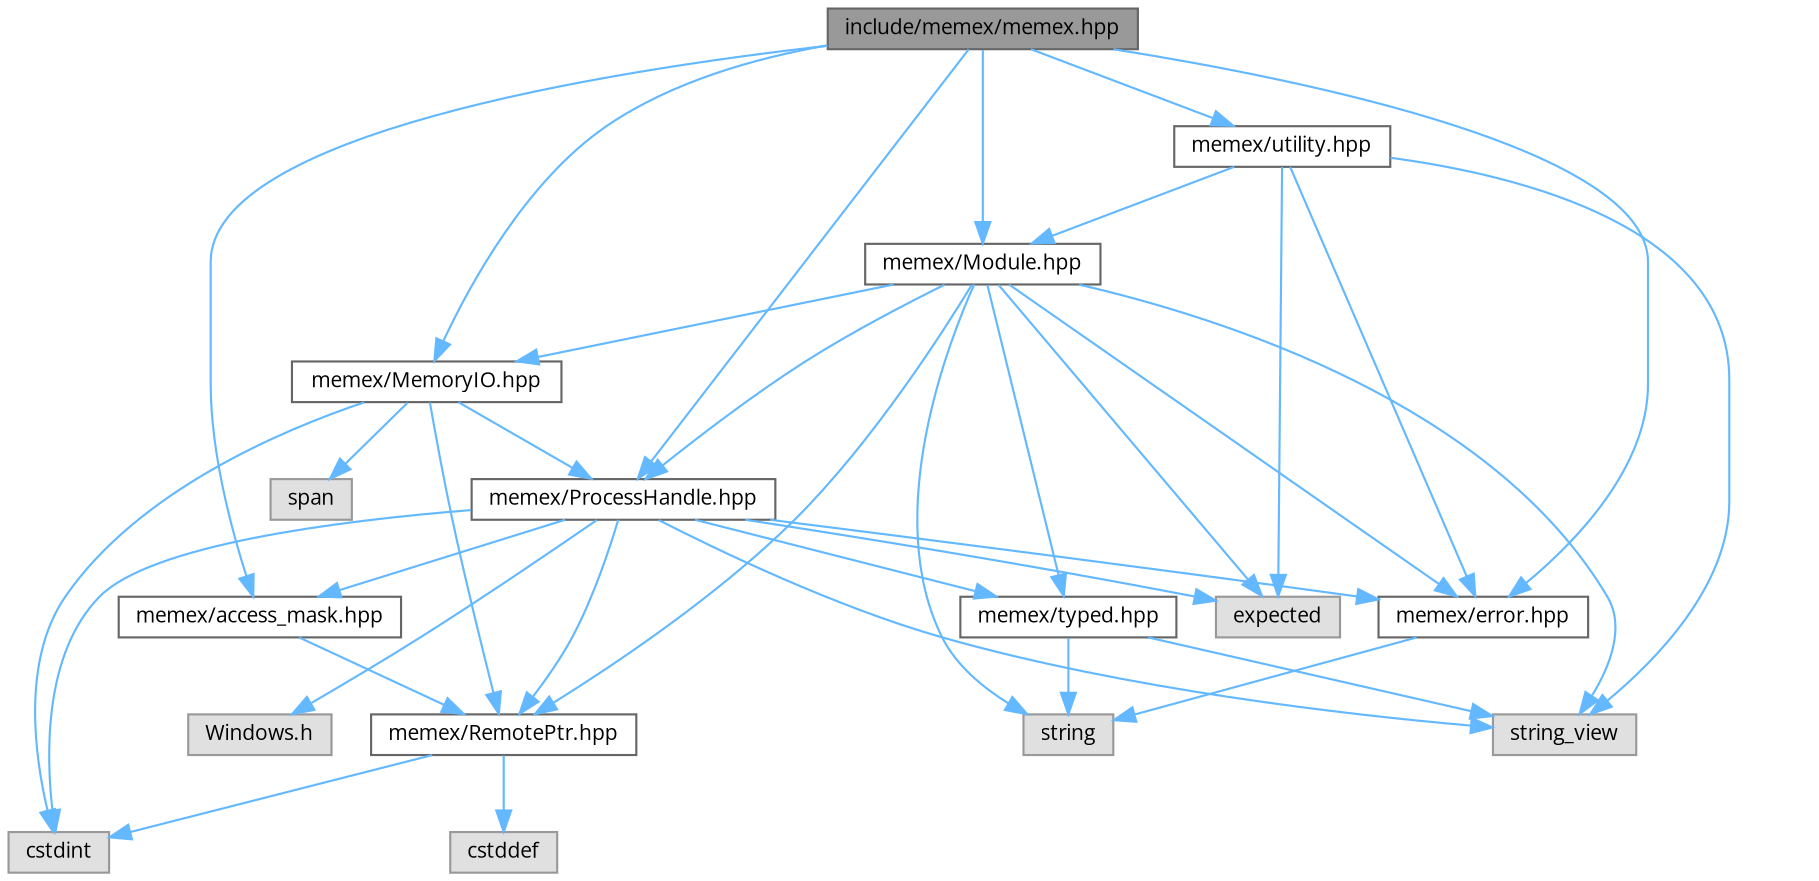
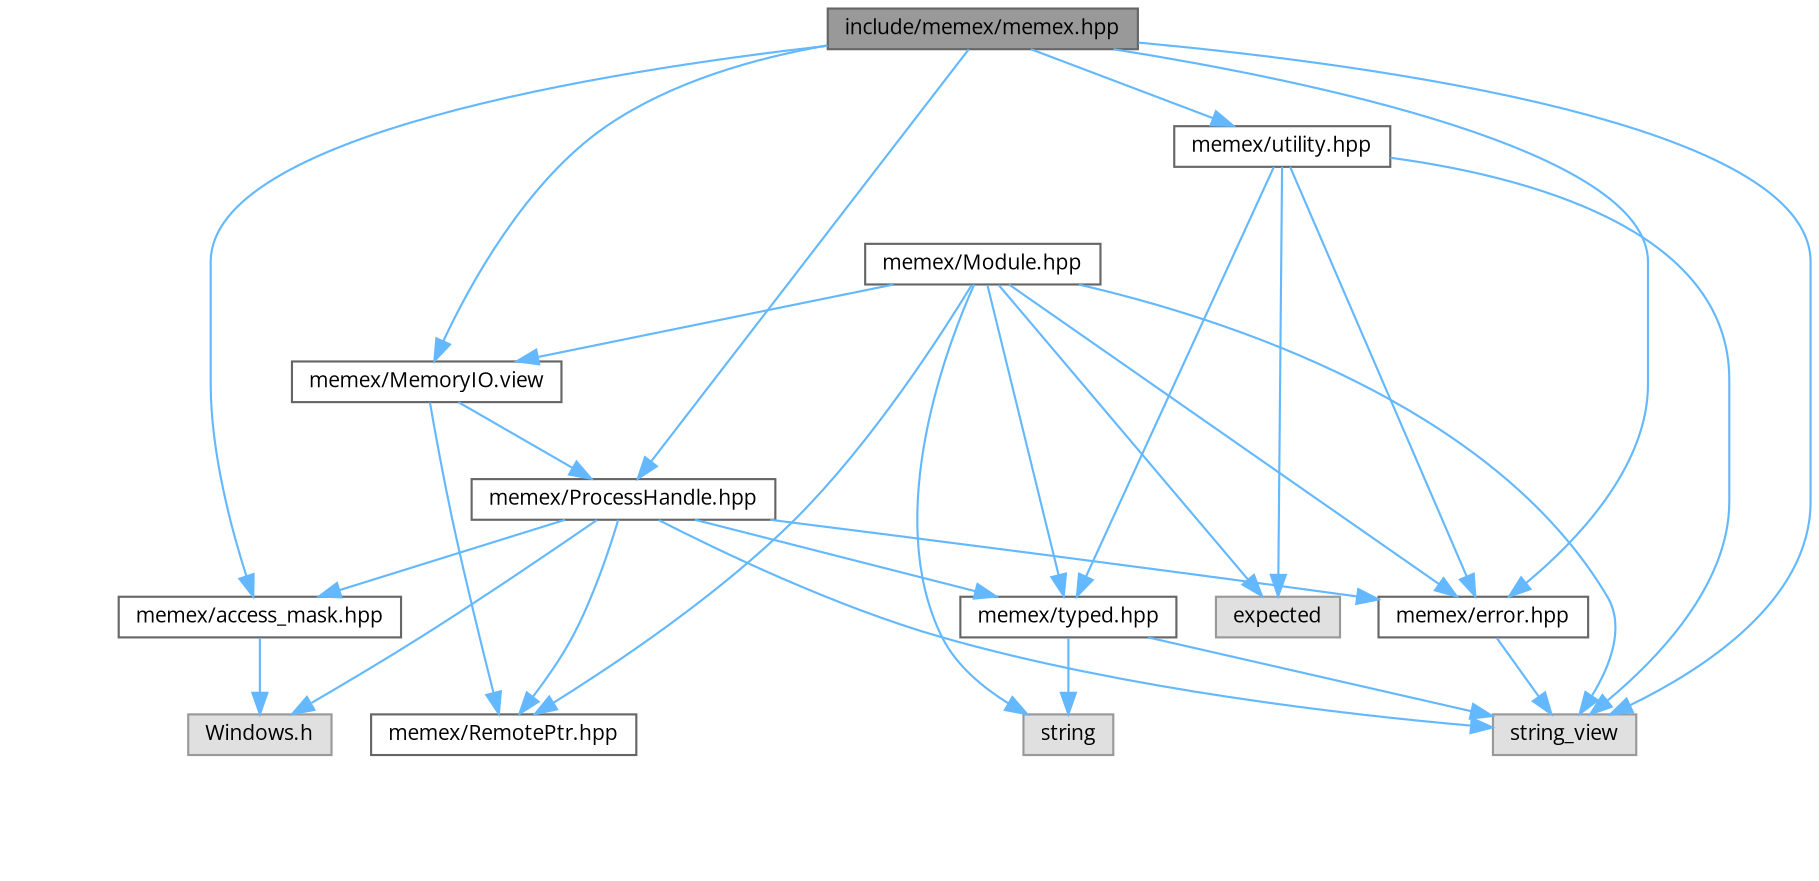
(983, 136) -> (1750, 181)
(1143, 201) -> (1180, 372)
(798, 366) -> none
(427, 382) -> (427, 382)
(311, 499) -> none
(1026, 566) -> none
(383, 676) -> (260, 665)
(1262, 680) -> (1518, 667)
(59, 852) -> none
(504, 852) -> none
